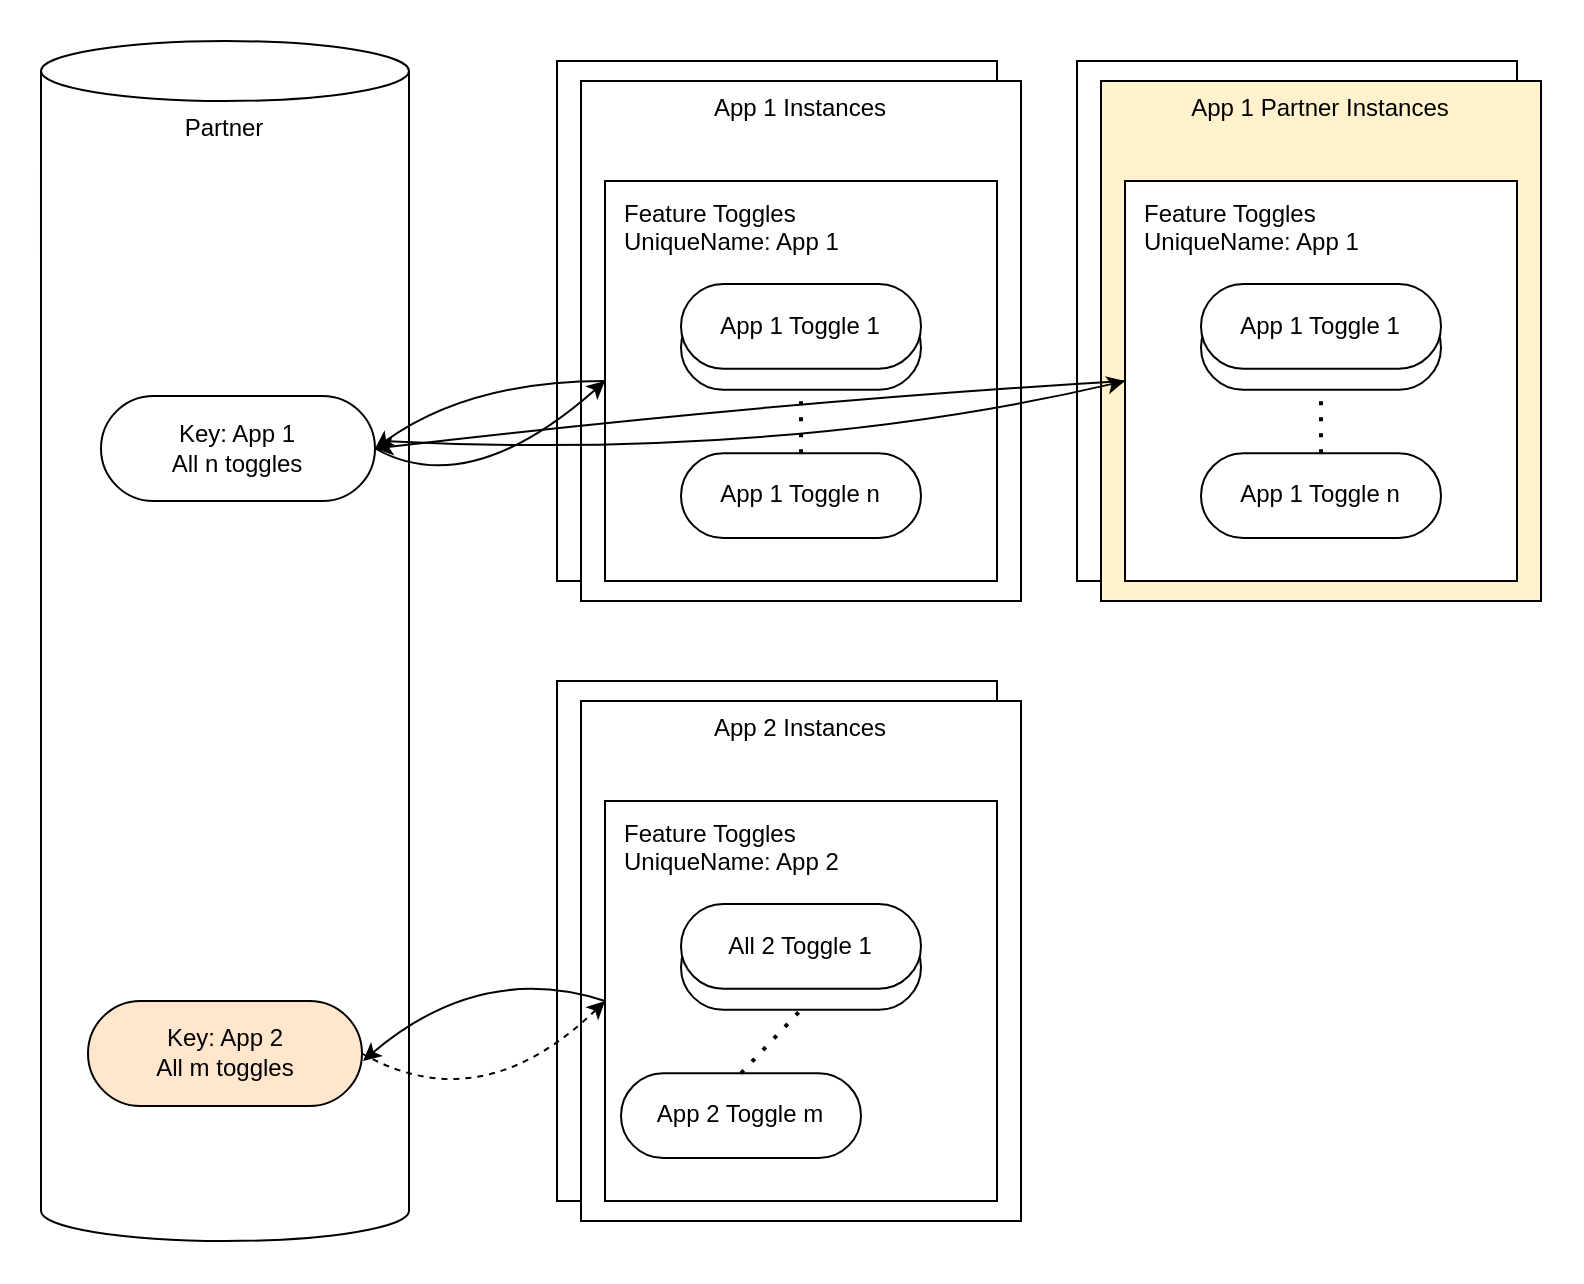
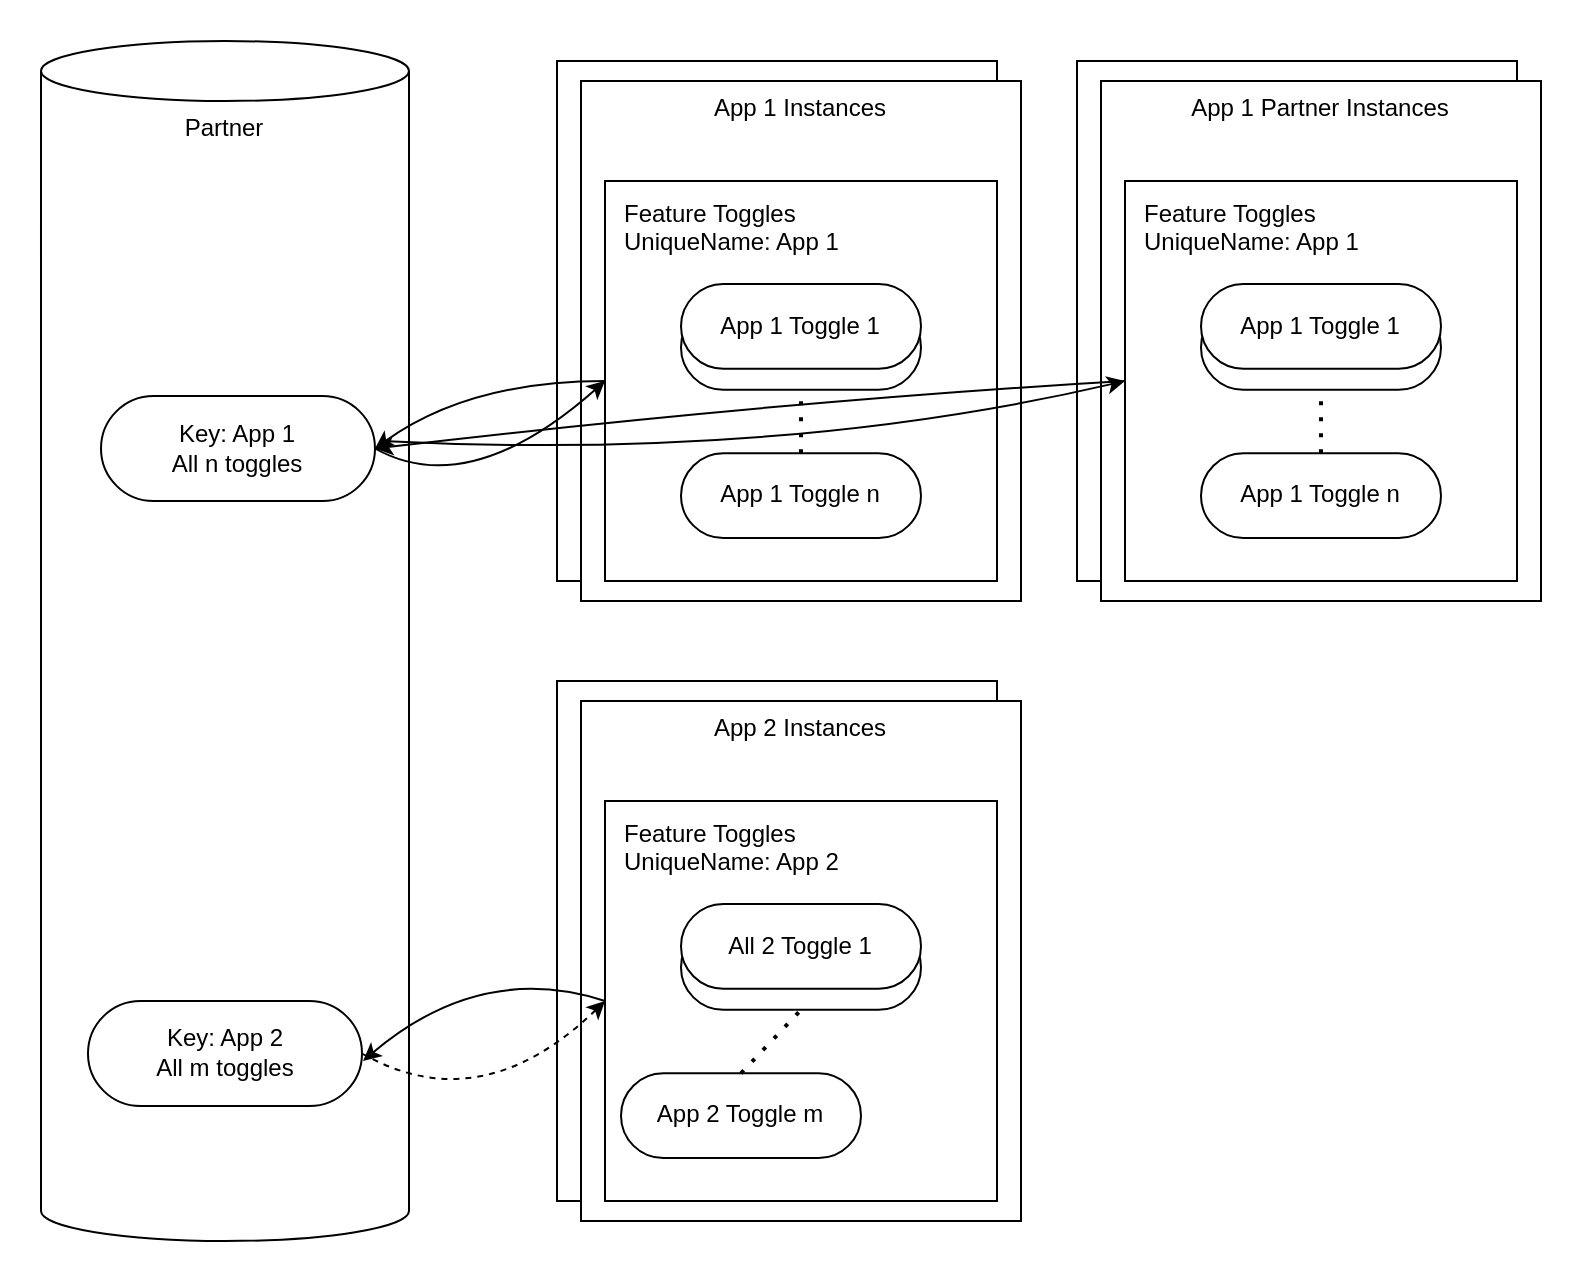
(1321, 109) -> (1321, 109)
(225, 1054) -> (225, 1054)
